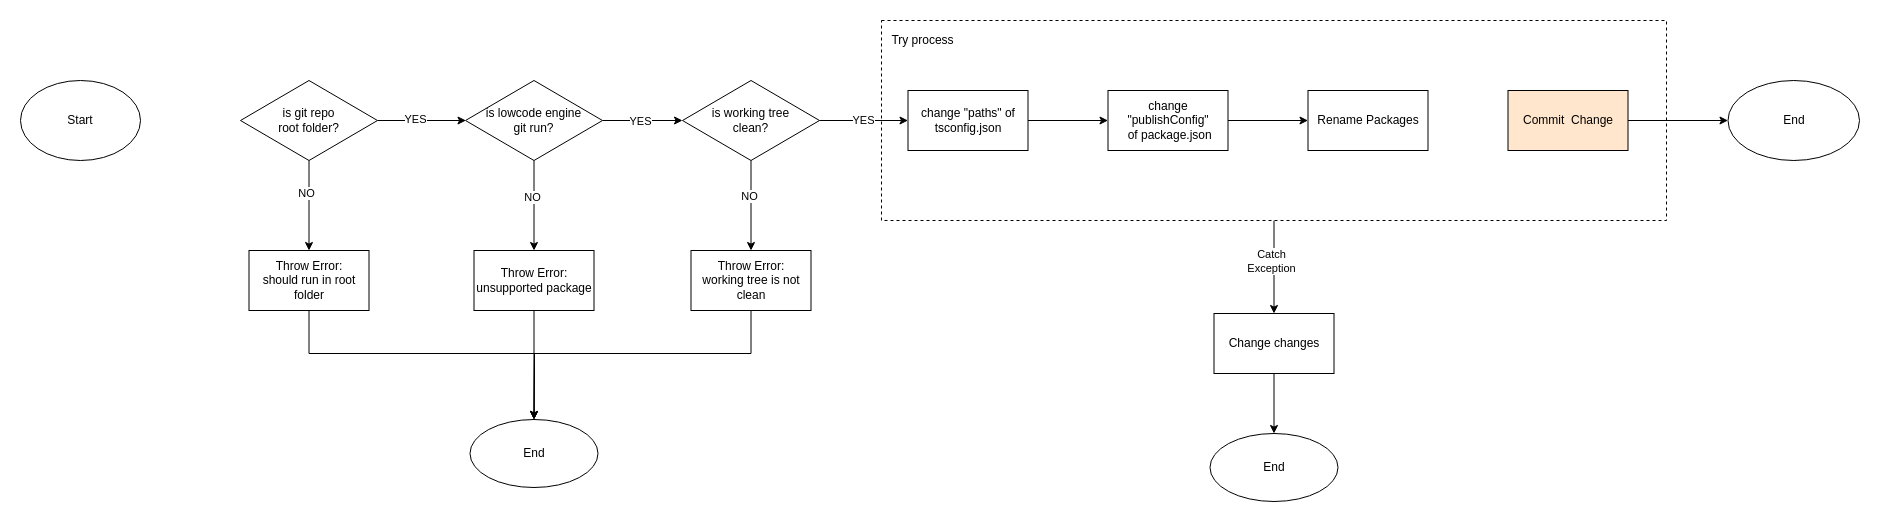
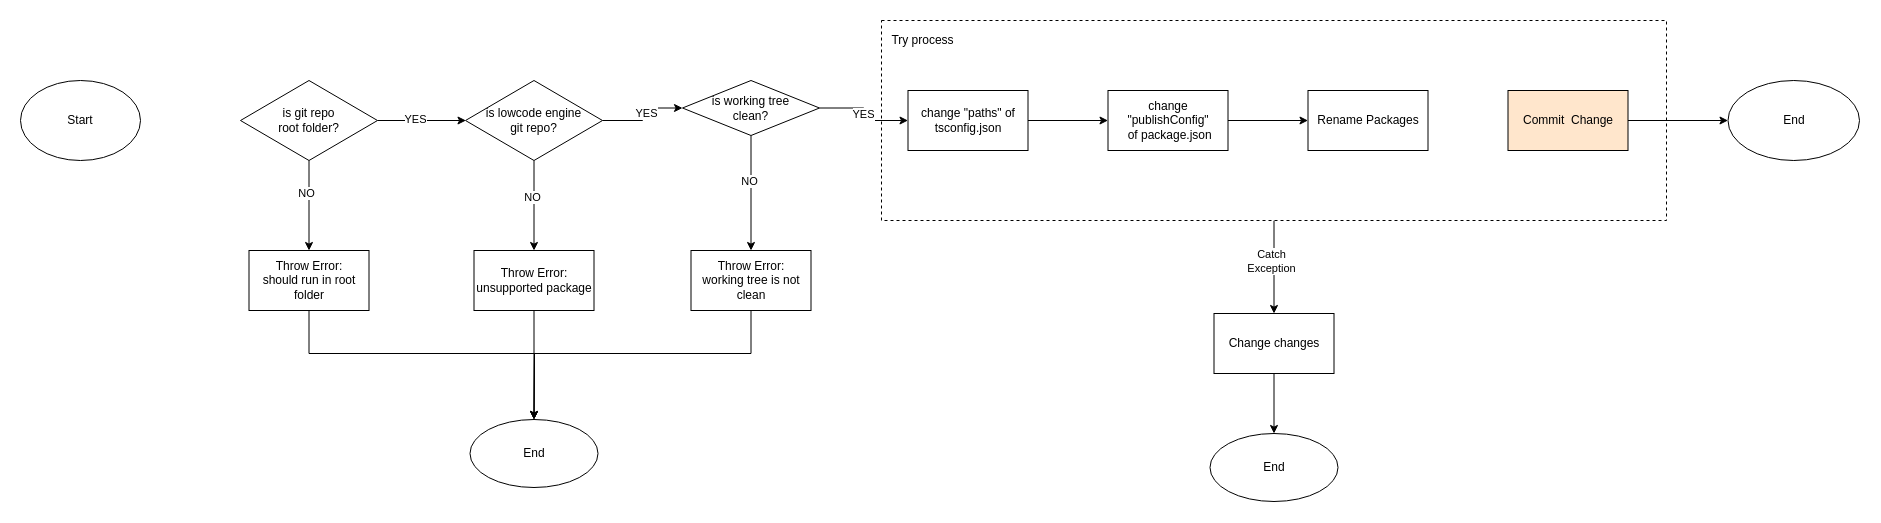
(534, 121) -> (534, 121)
(751, 121) -> (751, 108)
